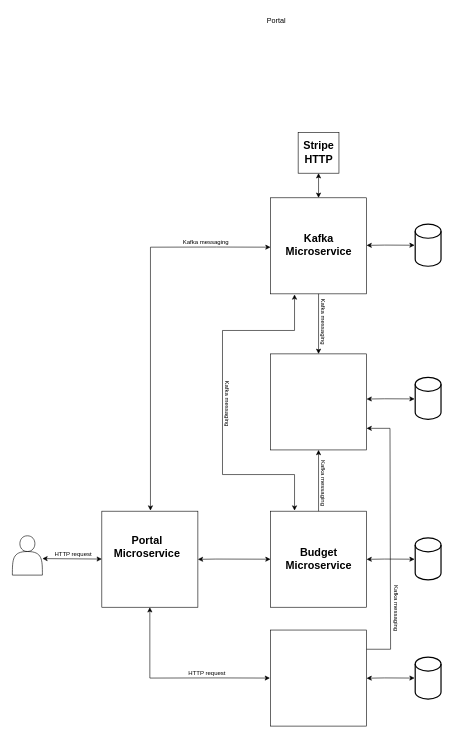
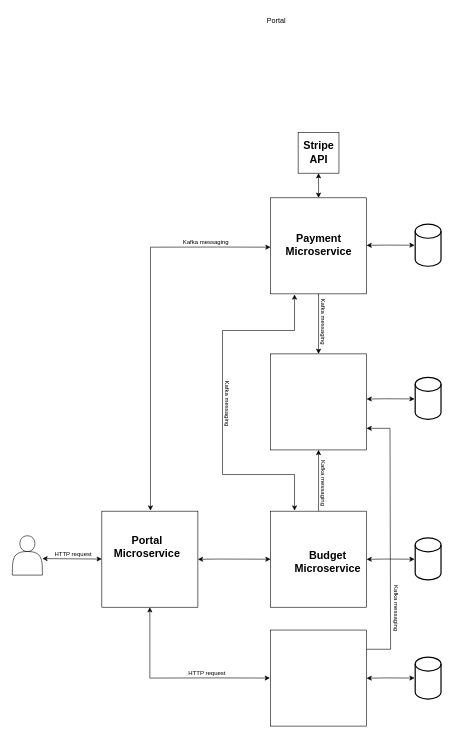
(319, 153) -> (319, 153)
(319, 245) -> (319, 245)
(318, 559) -> (327, 562)
